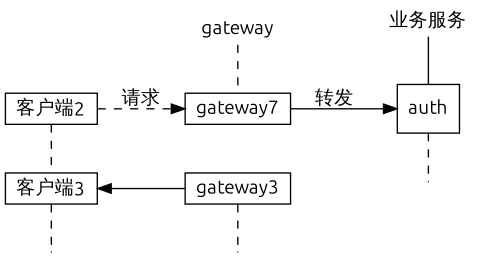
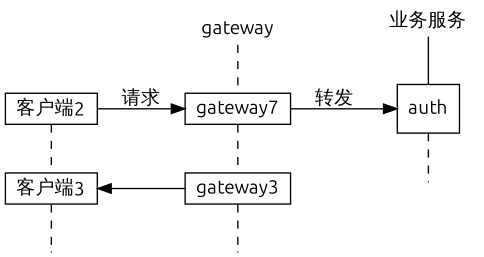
(134, 109) -> (134, 109)
none -> (238, 149)
